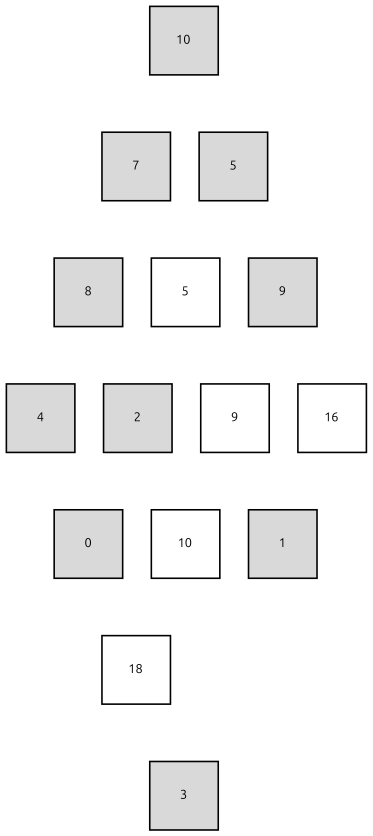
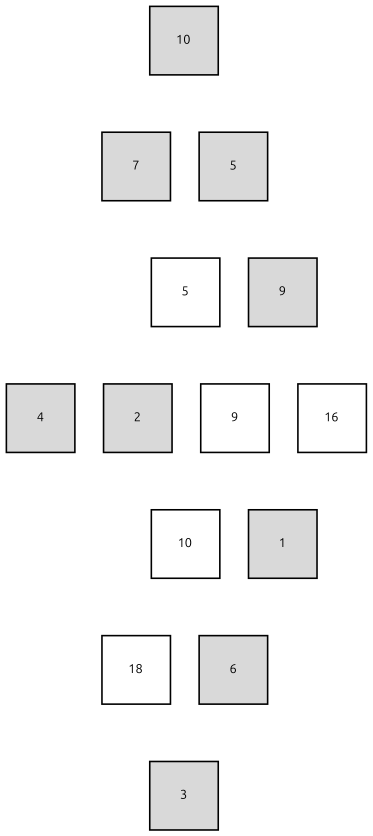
(88, 292) -> none
(88, 544) -> none
none -> (233, 670)
